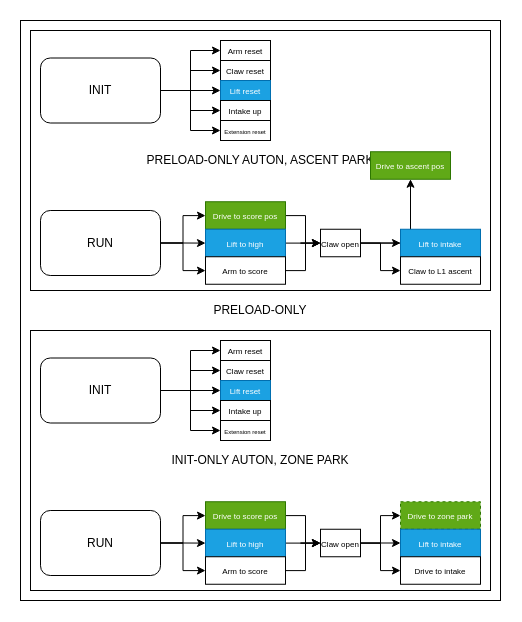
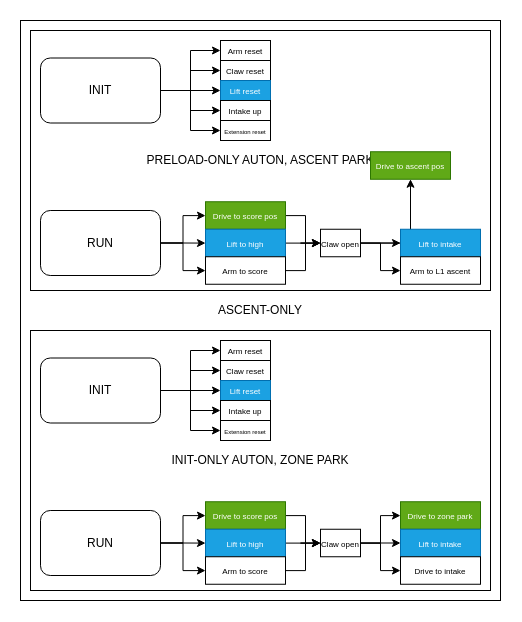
(441, 271) -> (441, 271)
(261, 311) -> (261, 311)
(441, 516) -> (441, 516)
